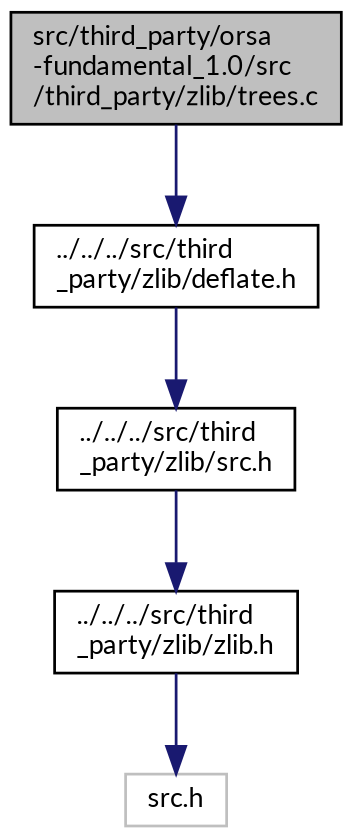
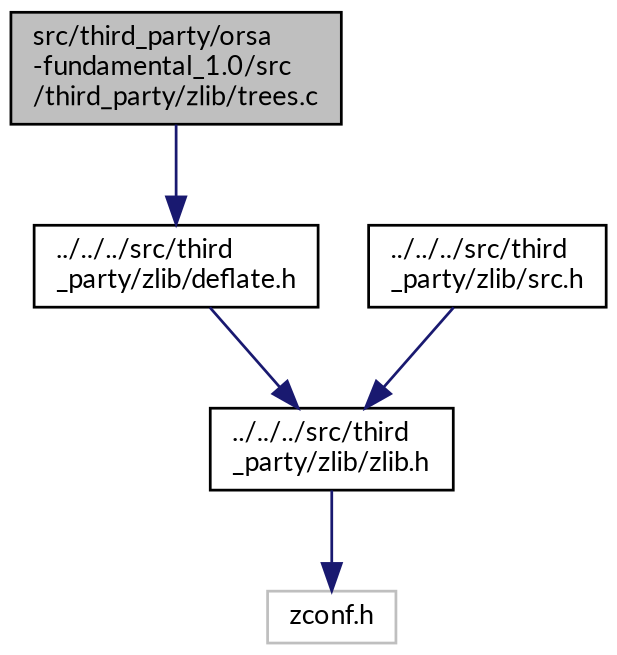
(176, 344) -> (245, 347)
(176, 800) -> (332, 617)
